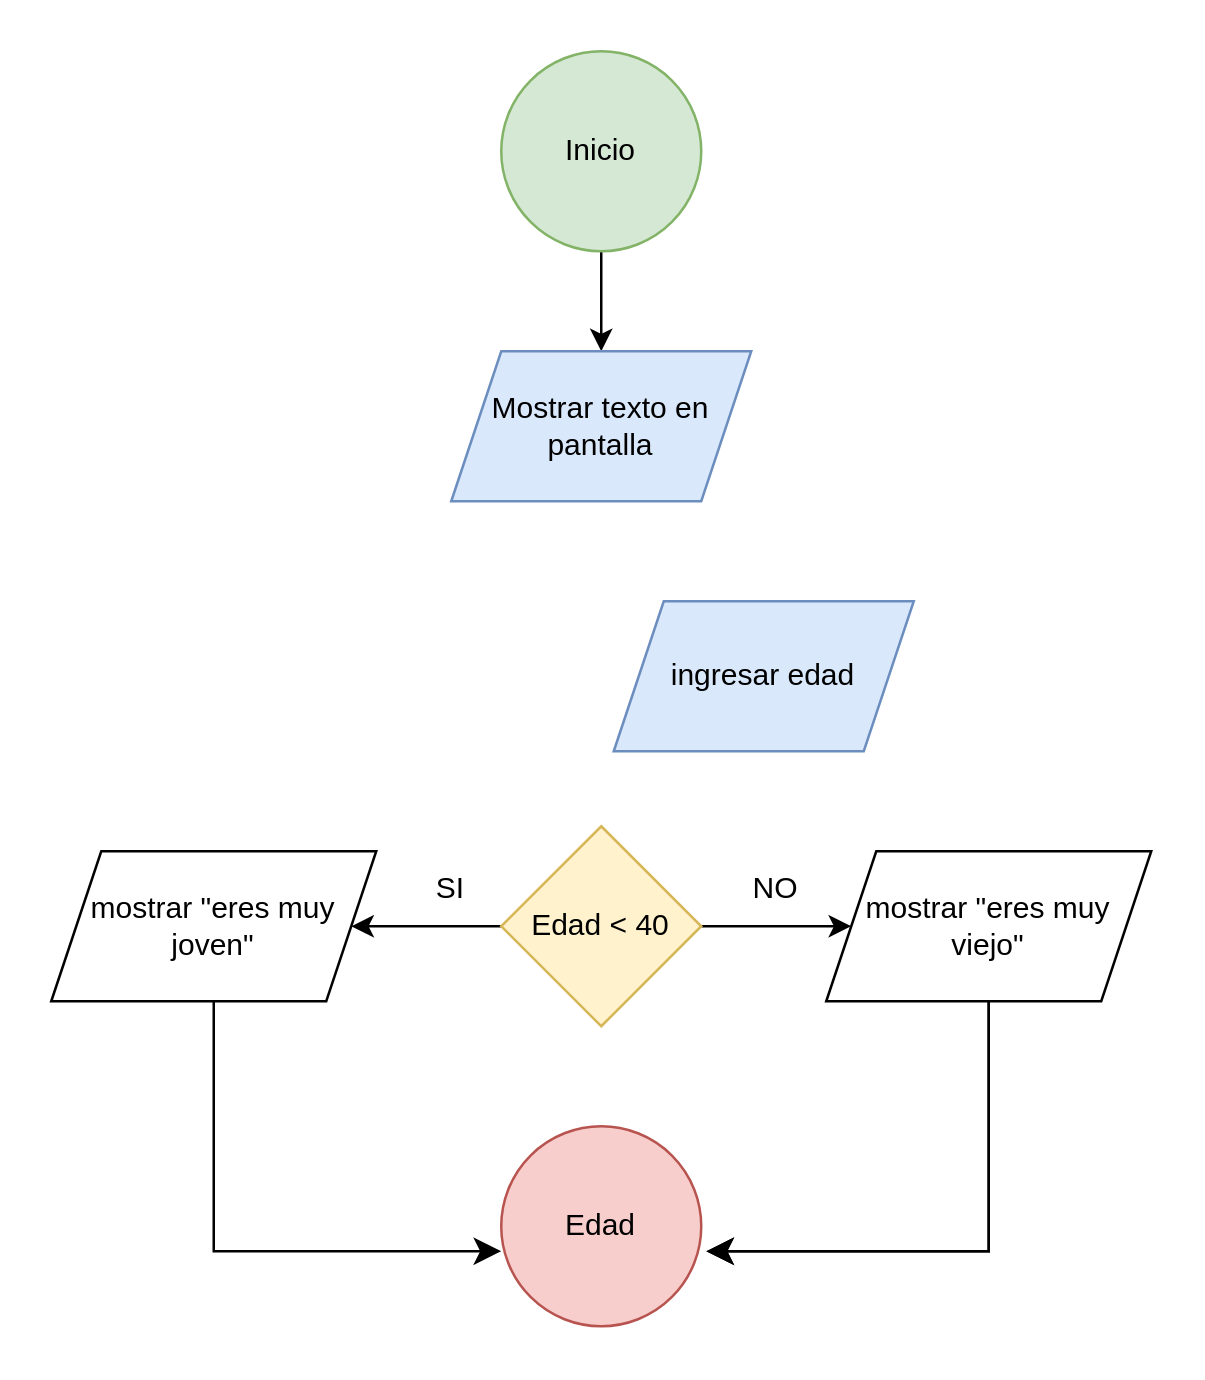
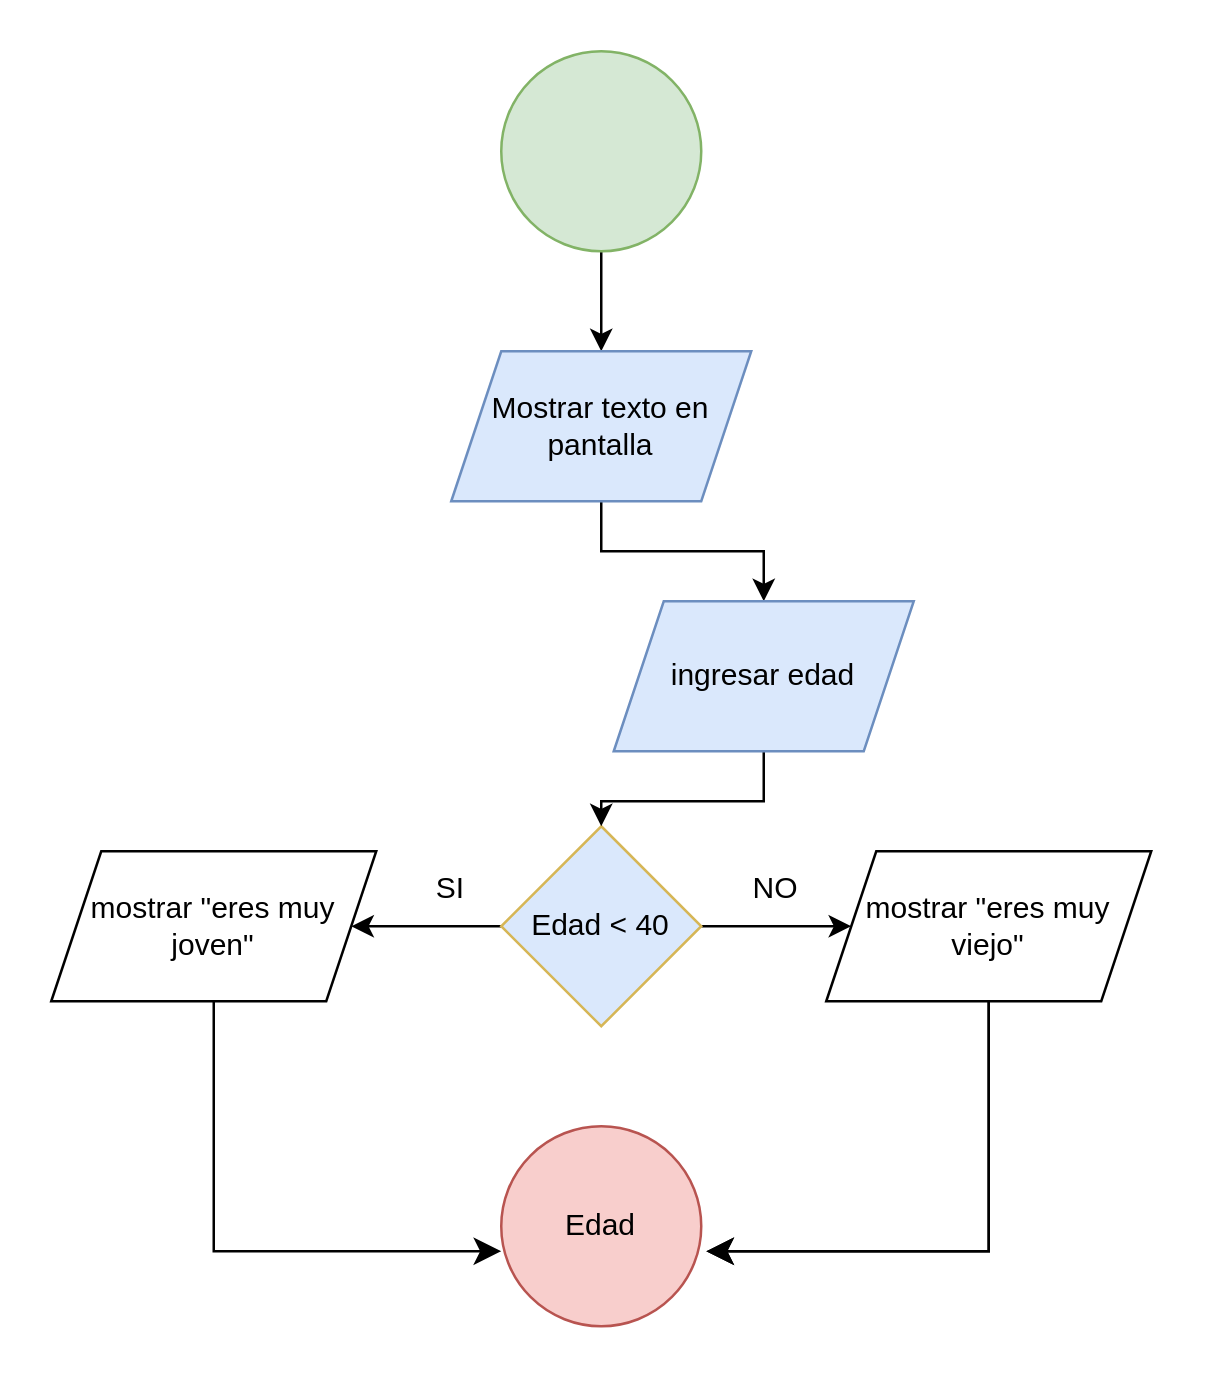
(601, 151) -> none
none -> (674, 551)
none -> (704, 801)
(601, 926) -> (601, 926)
